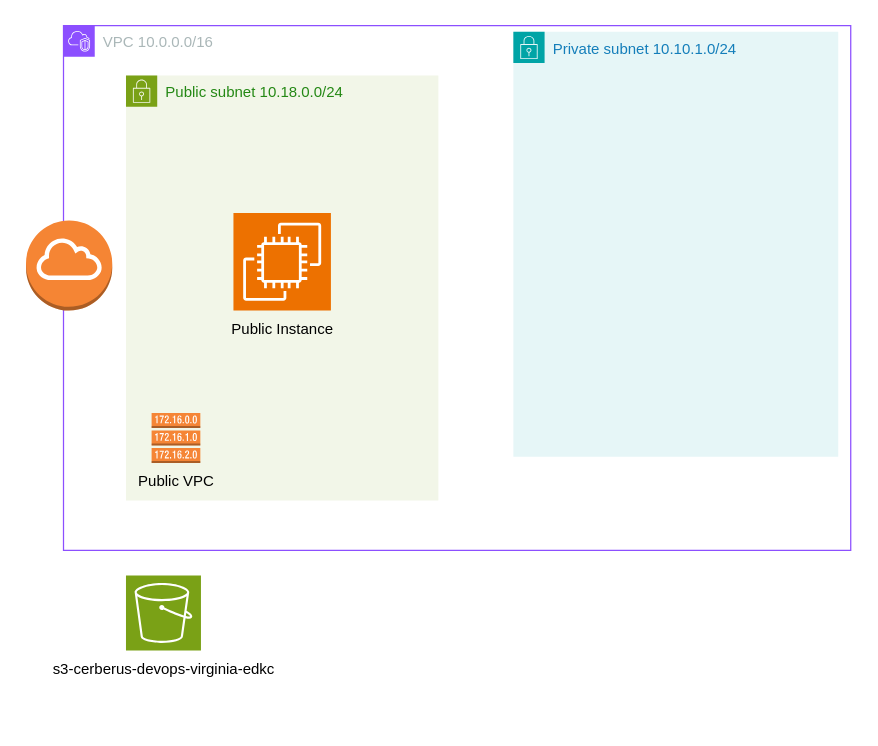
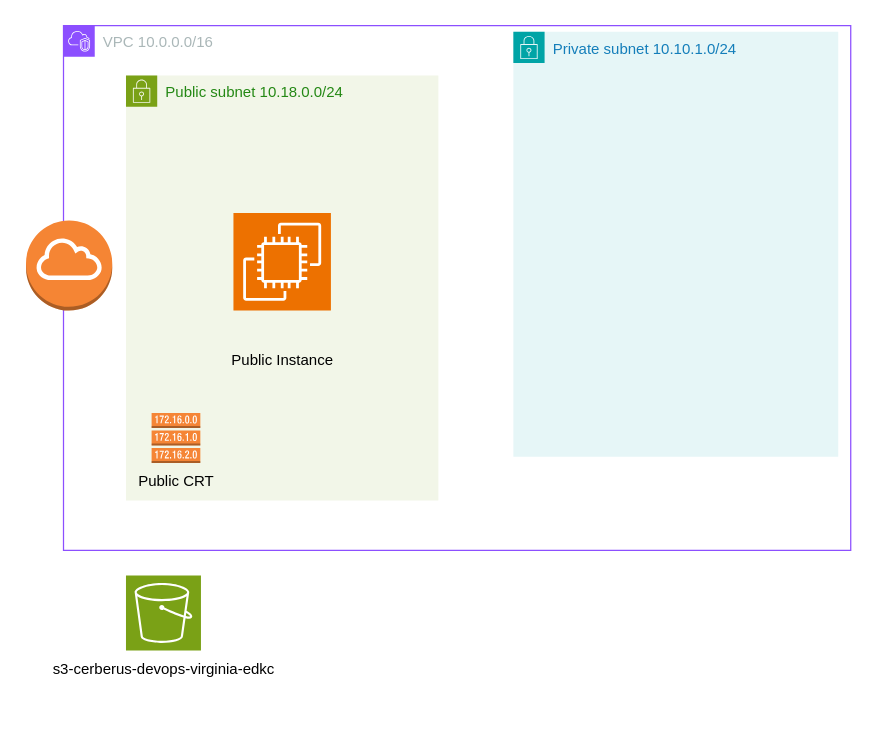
(282, 329) -> (282, 361)
(176, 482) -> (176, 482)
